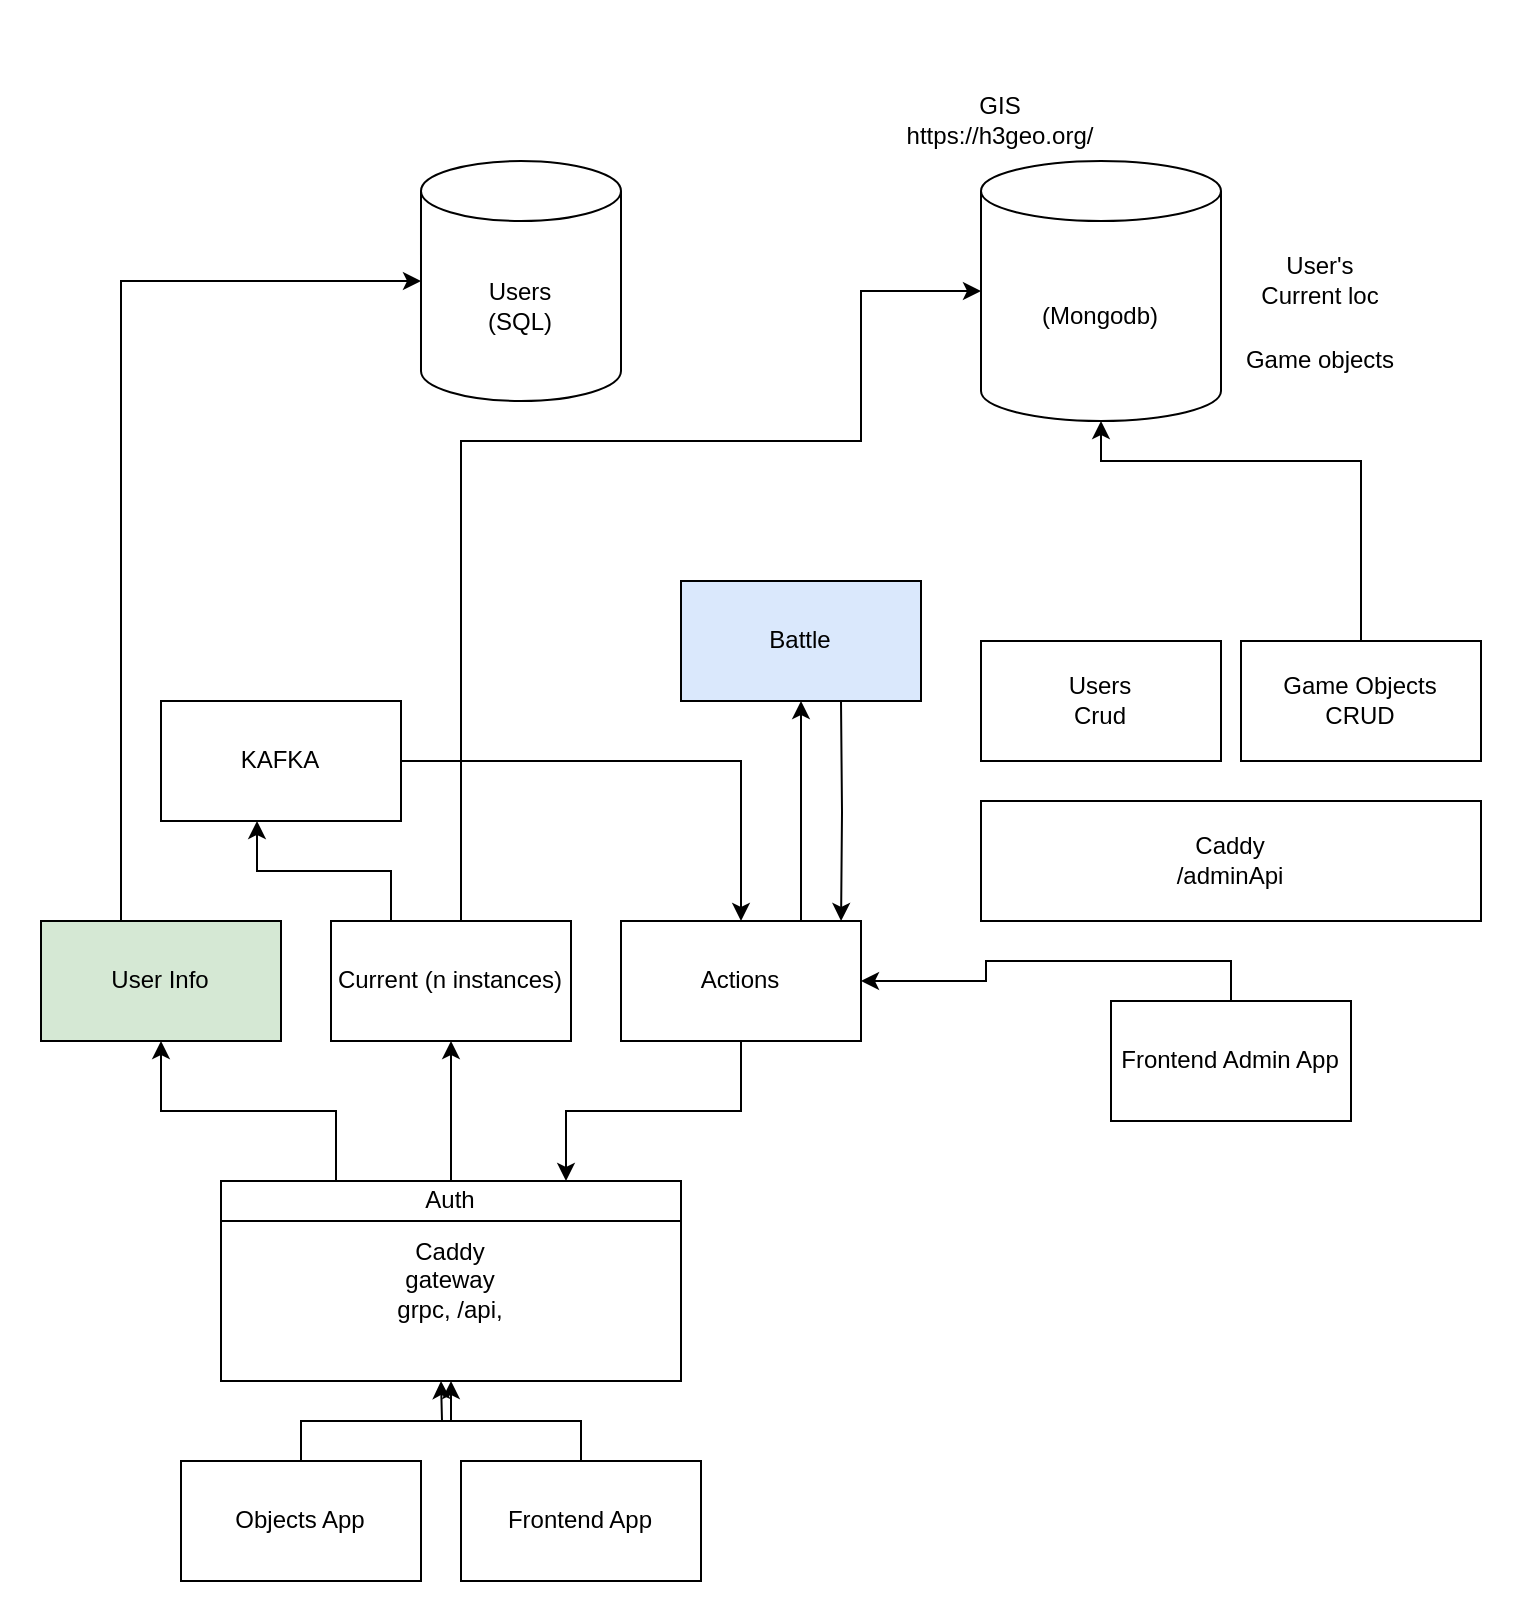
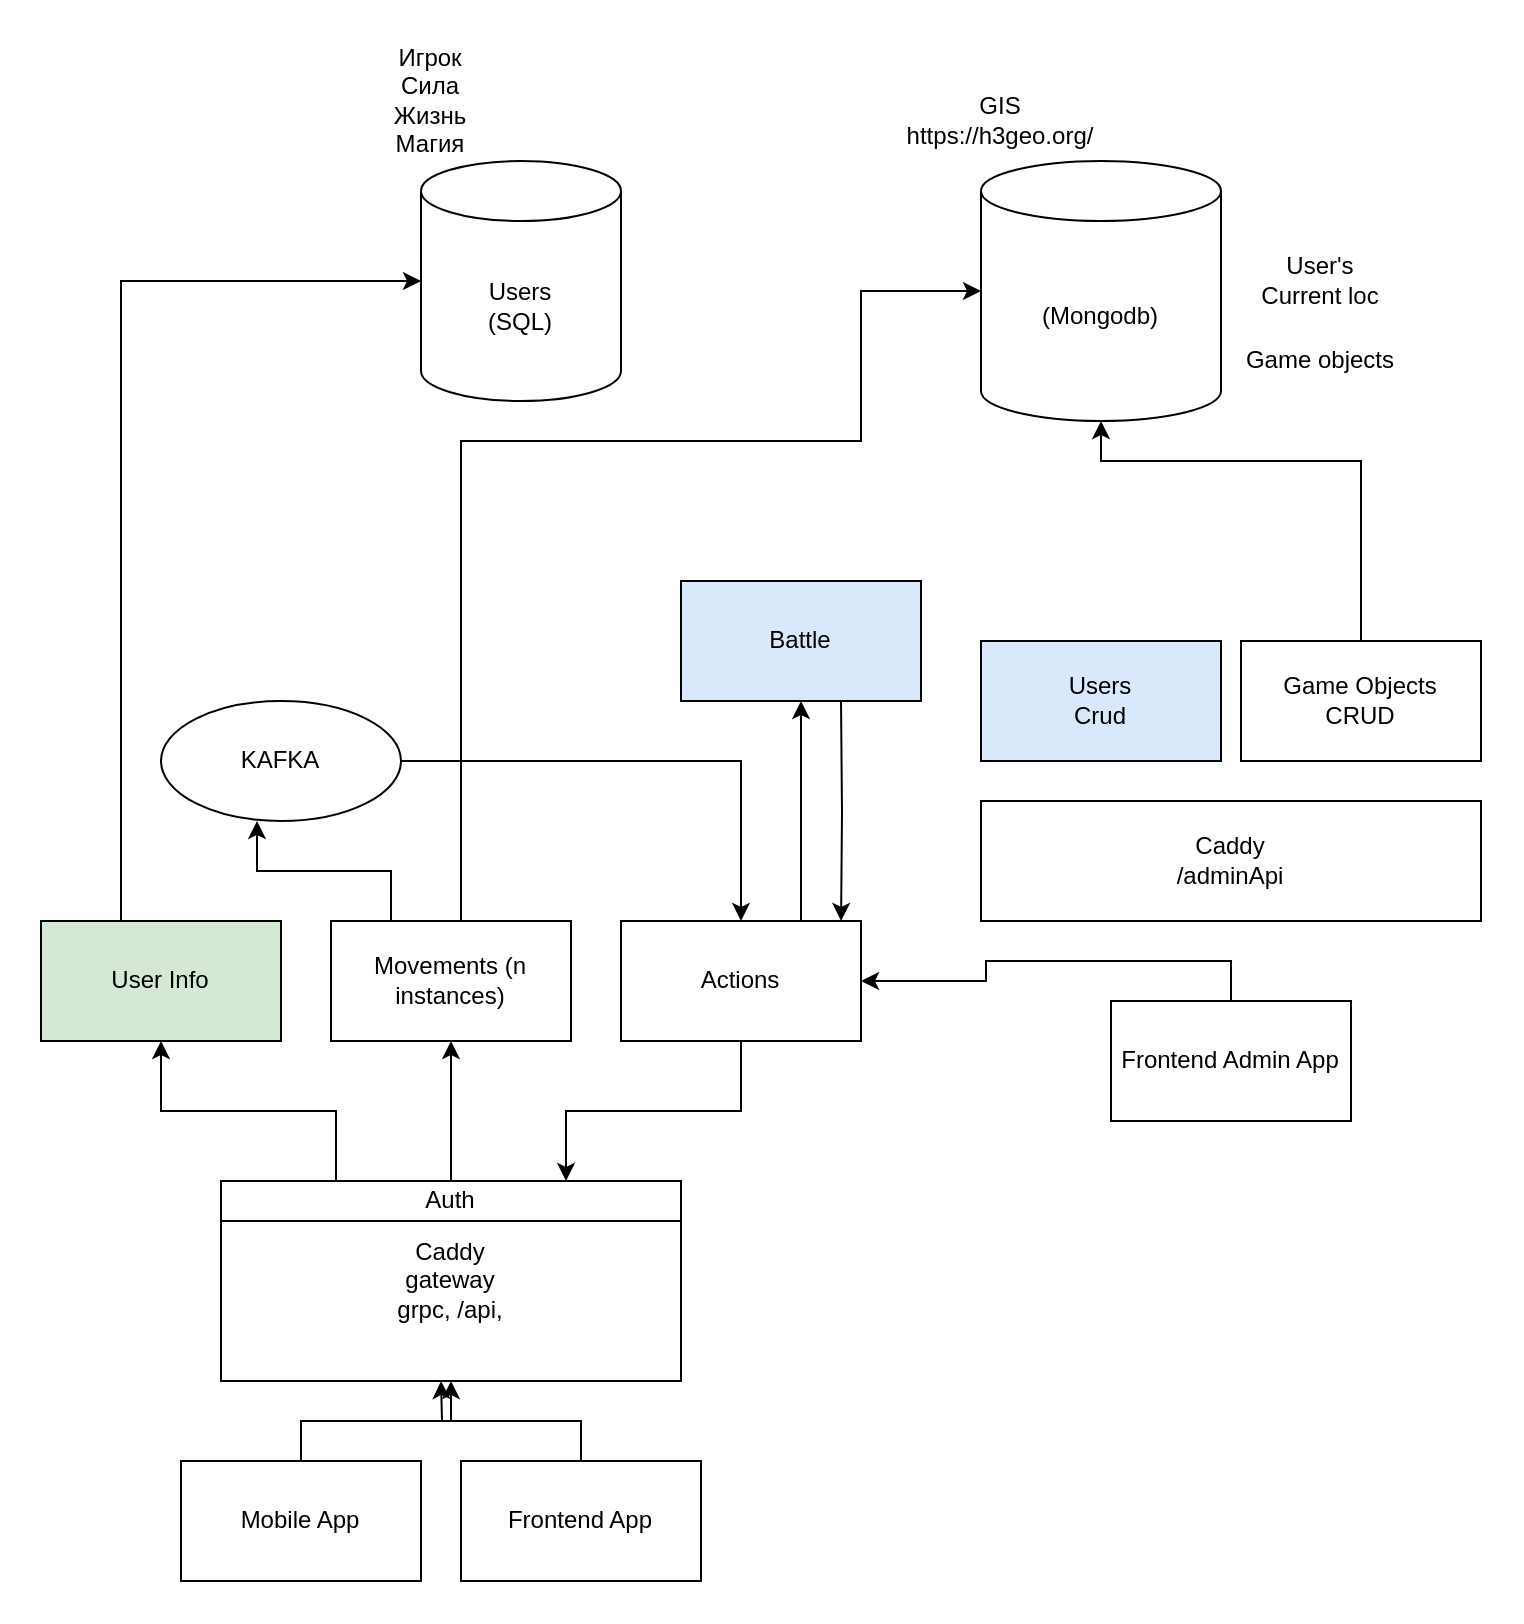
none -> (431, 101)
(1101, 701) -> (1101, 701)
(281, 761) -> (281, 761)
(451, 981) -> (451, 981)
(301, 1521) -> (301, 1521)
